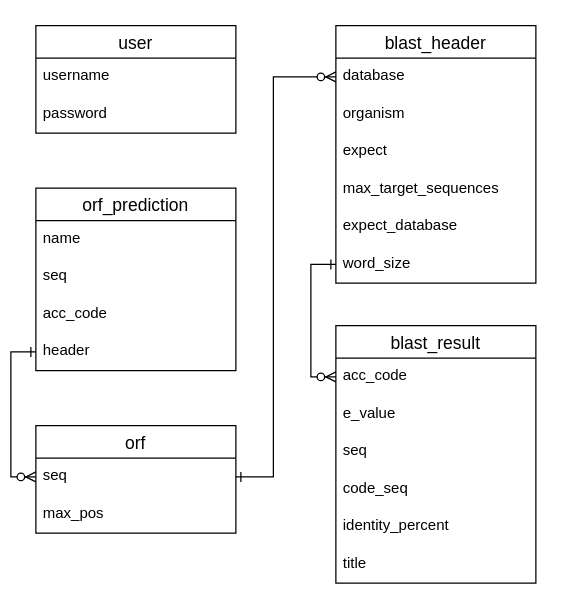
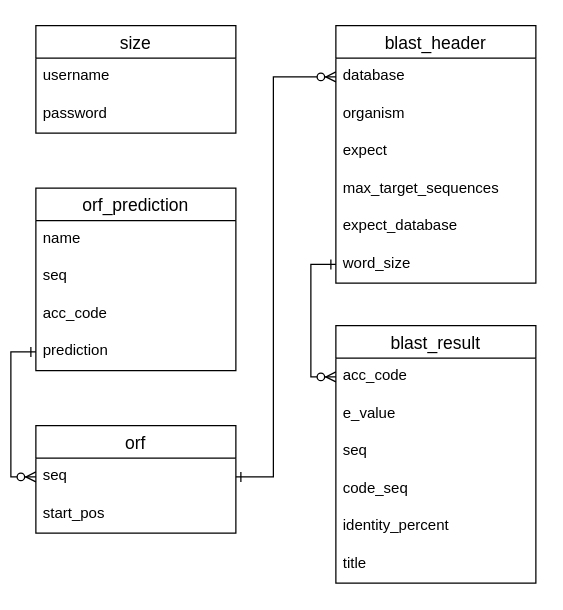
(135, 43) -> (135, 43)
(68, 350) -> (81, 350)
(72, 513) -> (80, 513)
